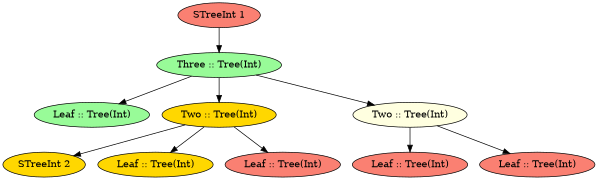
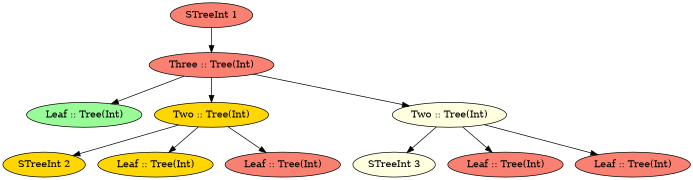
(219, 65) -> (212, 65)
none -> (394, 165)
